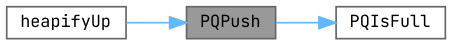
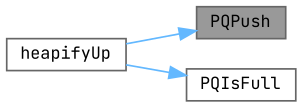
(297, 23) -> (148, 69)
